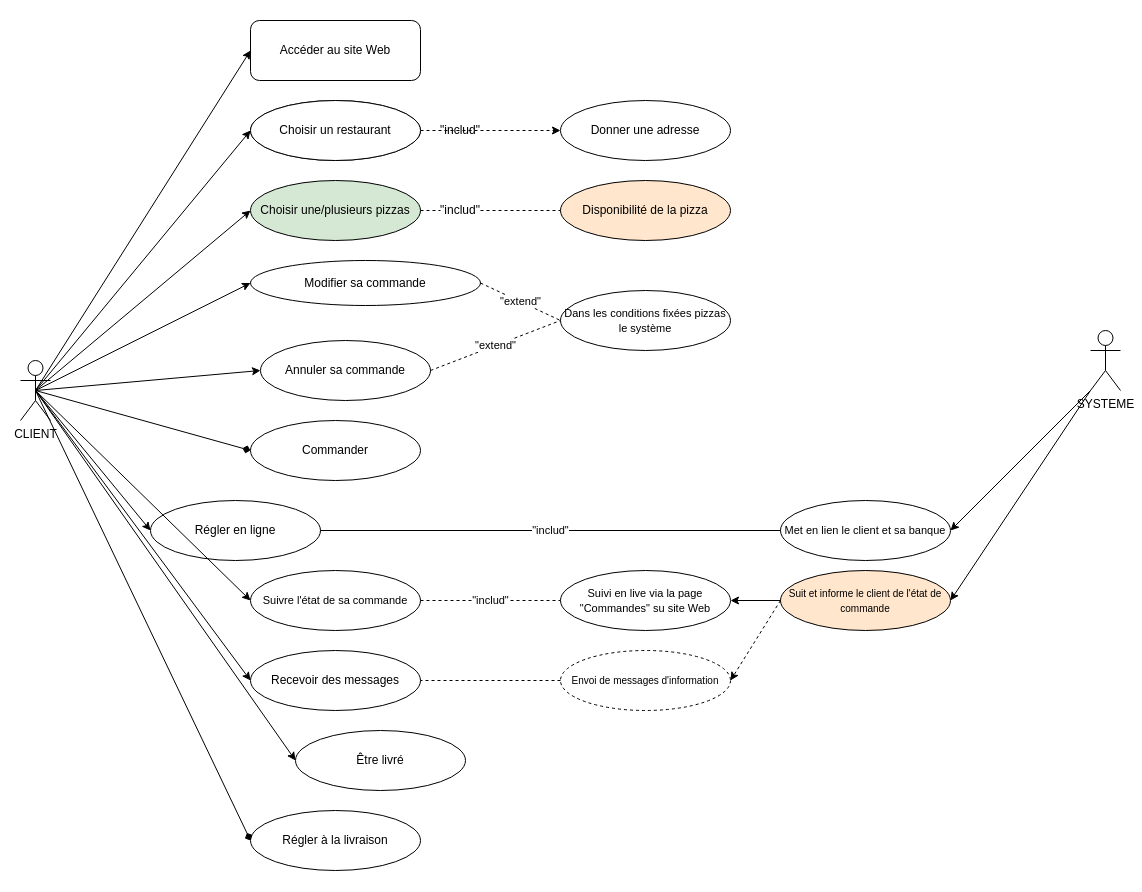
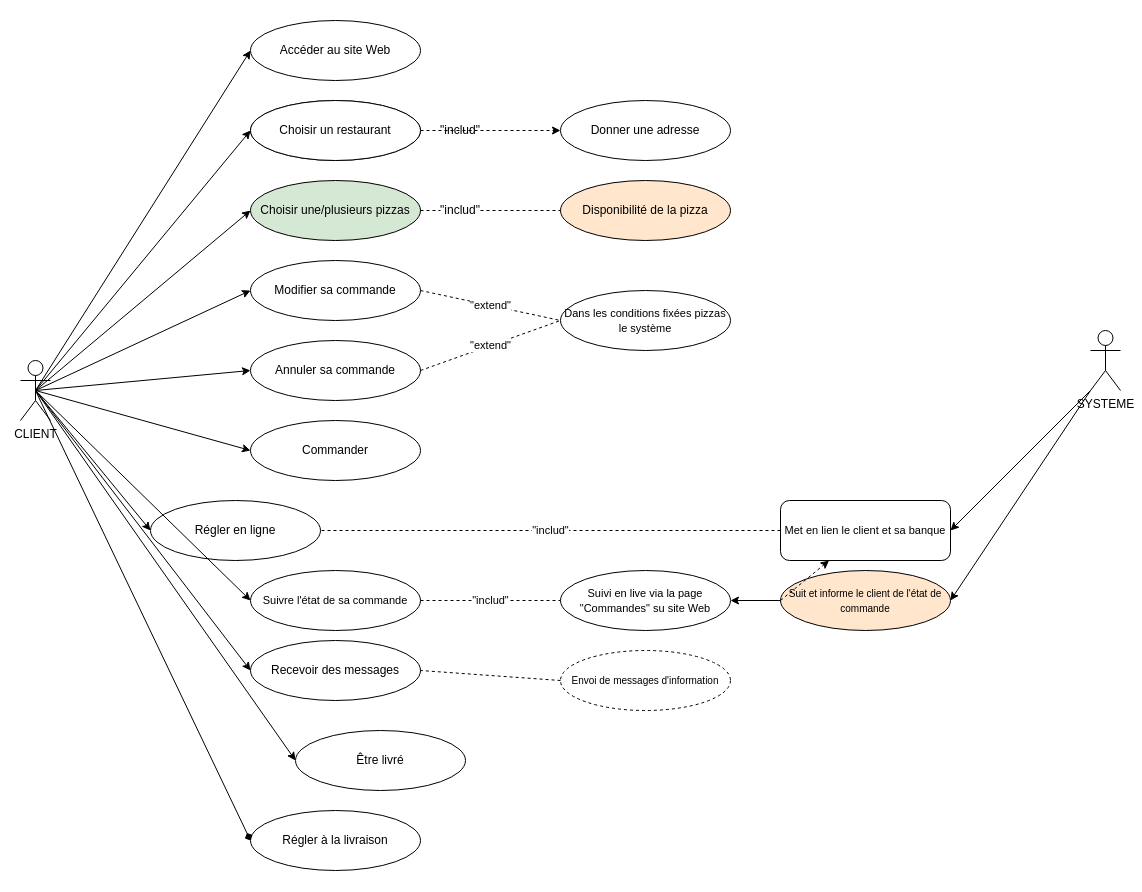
(336, 51) -> (336, 51)
(366, 283) -> (336, 291)
(346, 371) -> (336, 371)
(241, 448) -> (242, 448)
(427, 531) -> (427, 531)
(866, 531) -> (866, 531)
(757, 638) -> (802, 583)
(336, 681) -> (336, 671)
